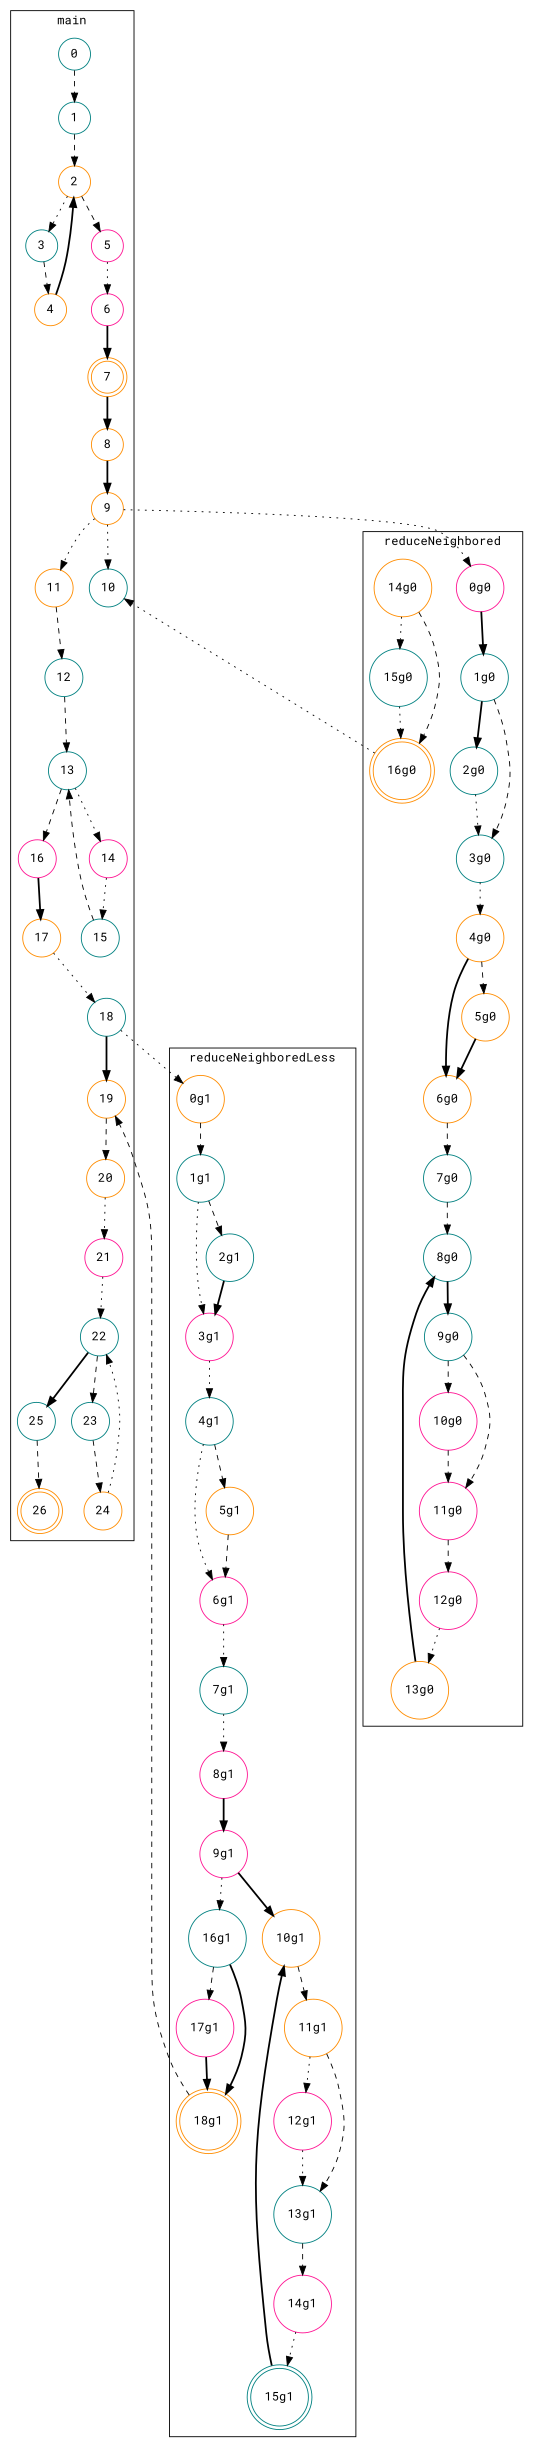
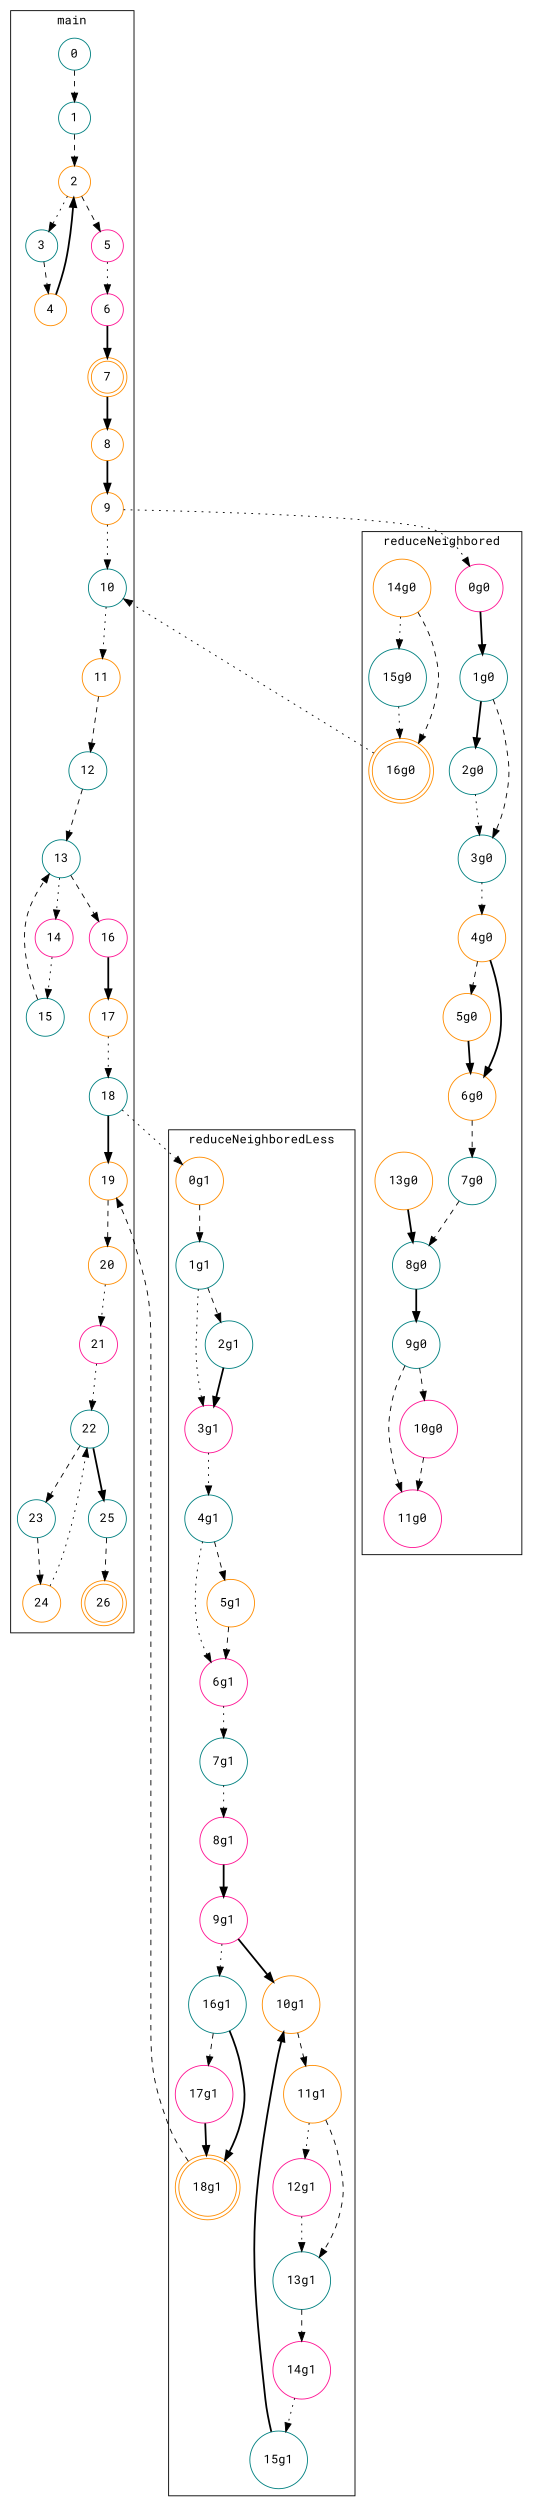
(77, 538) -> (105, 628)
(448, 1601) -> none
(280, 2397) -> (279, 2460)
